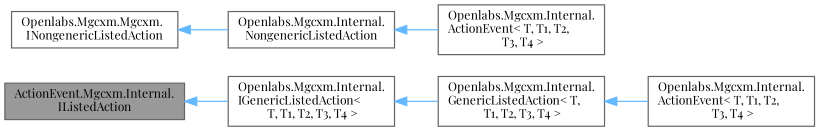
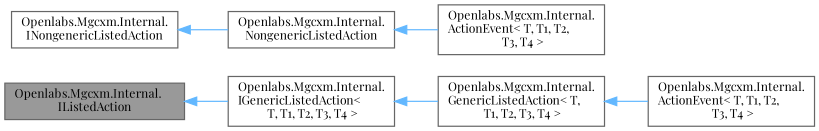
(95, 30) -> (95, 30)
(95, 101) -> (95, 101)
